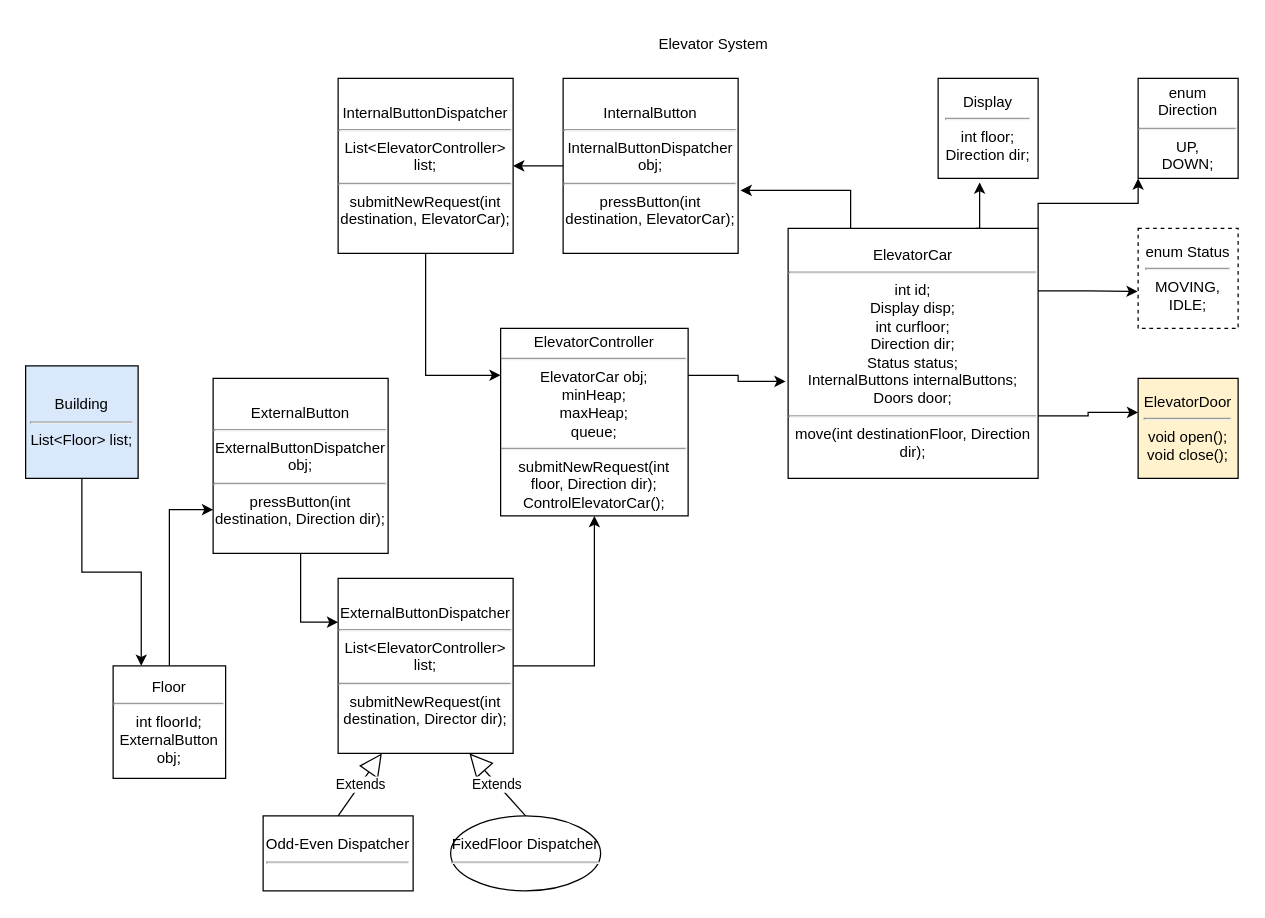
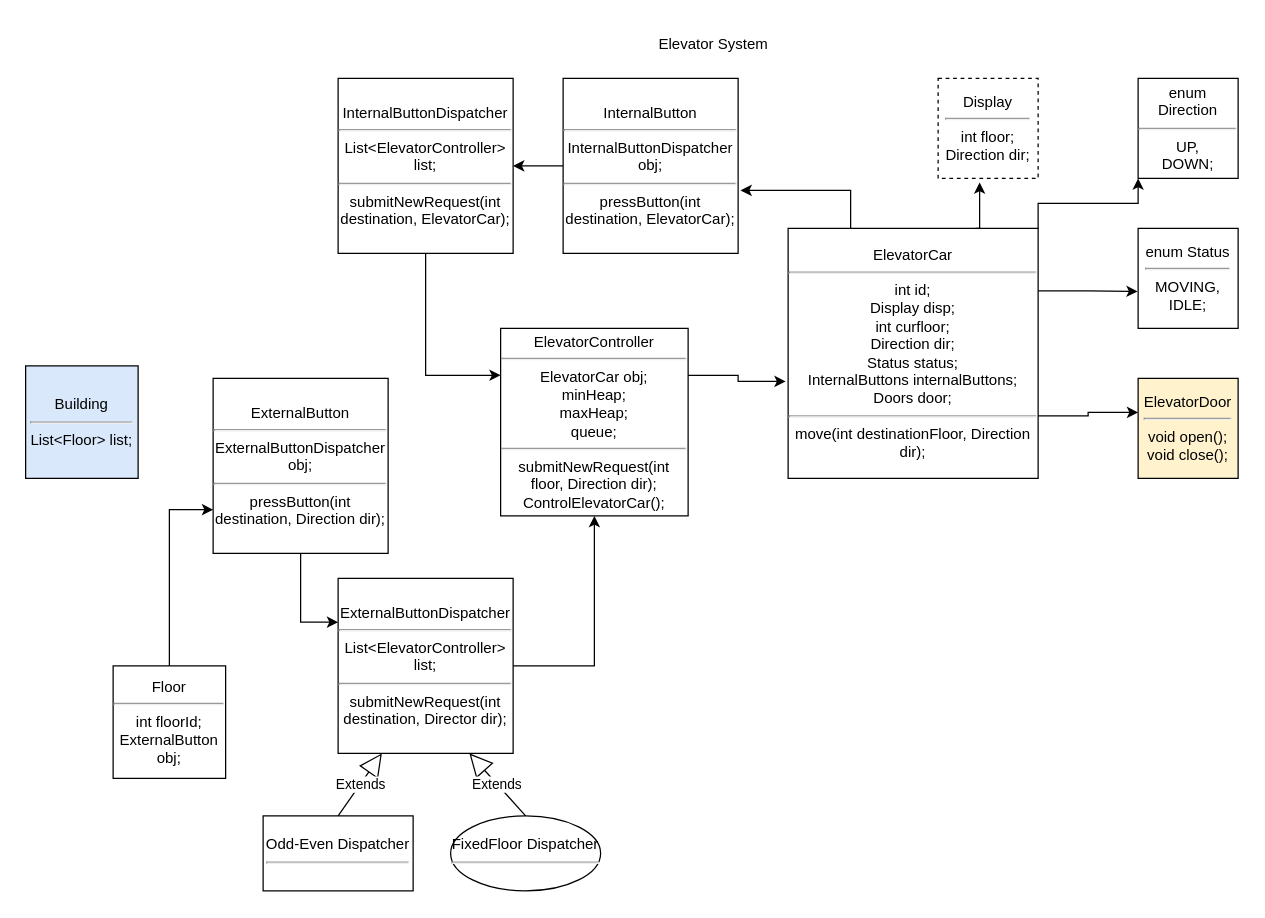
(988, 128) -> (988, 128)
(1188, 278) -> (1188, 278)
(107, 572) -> none
